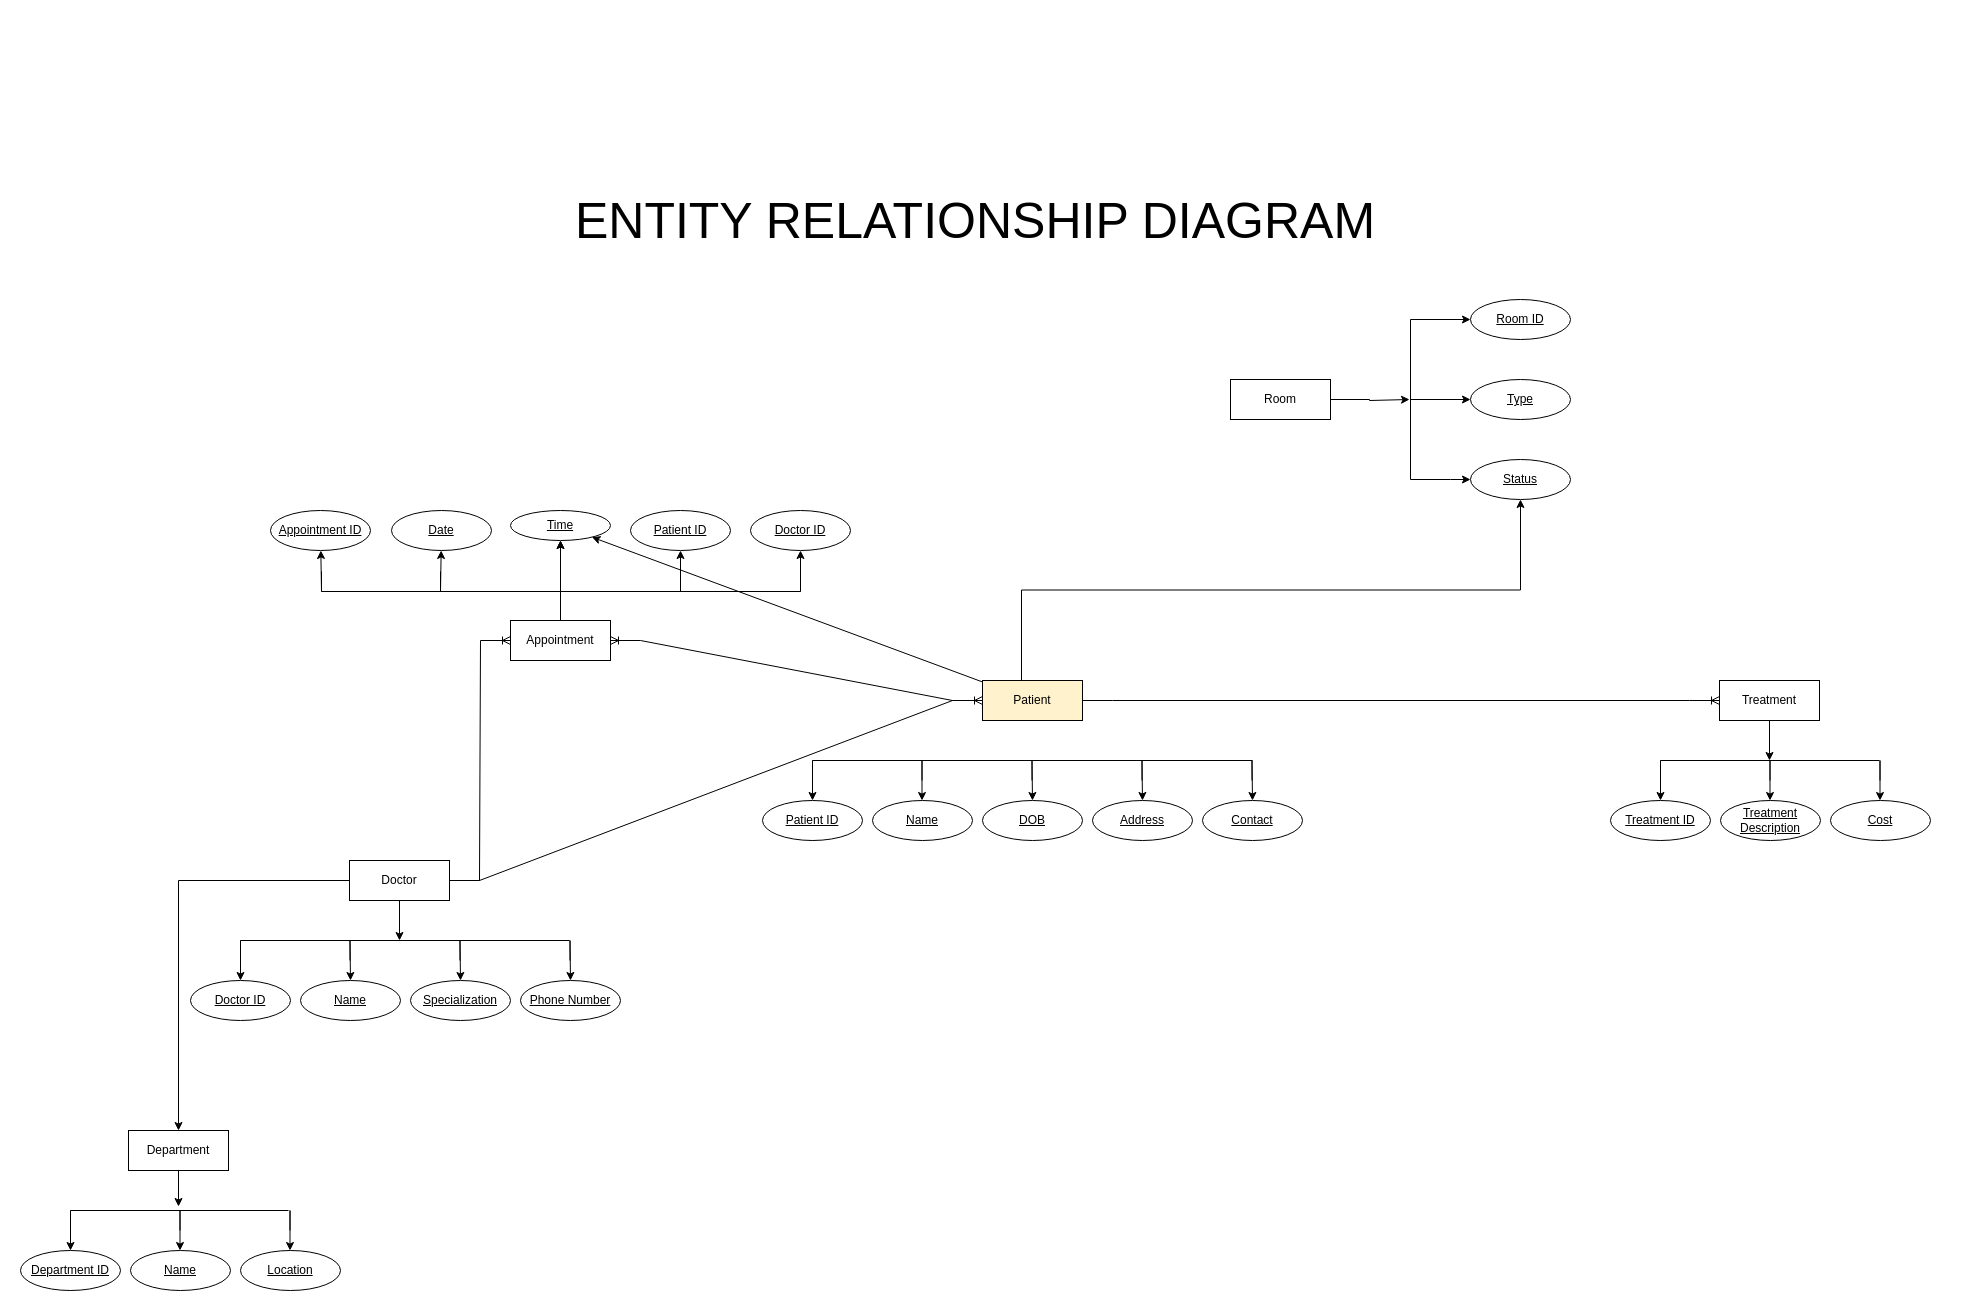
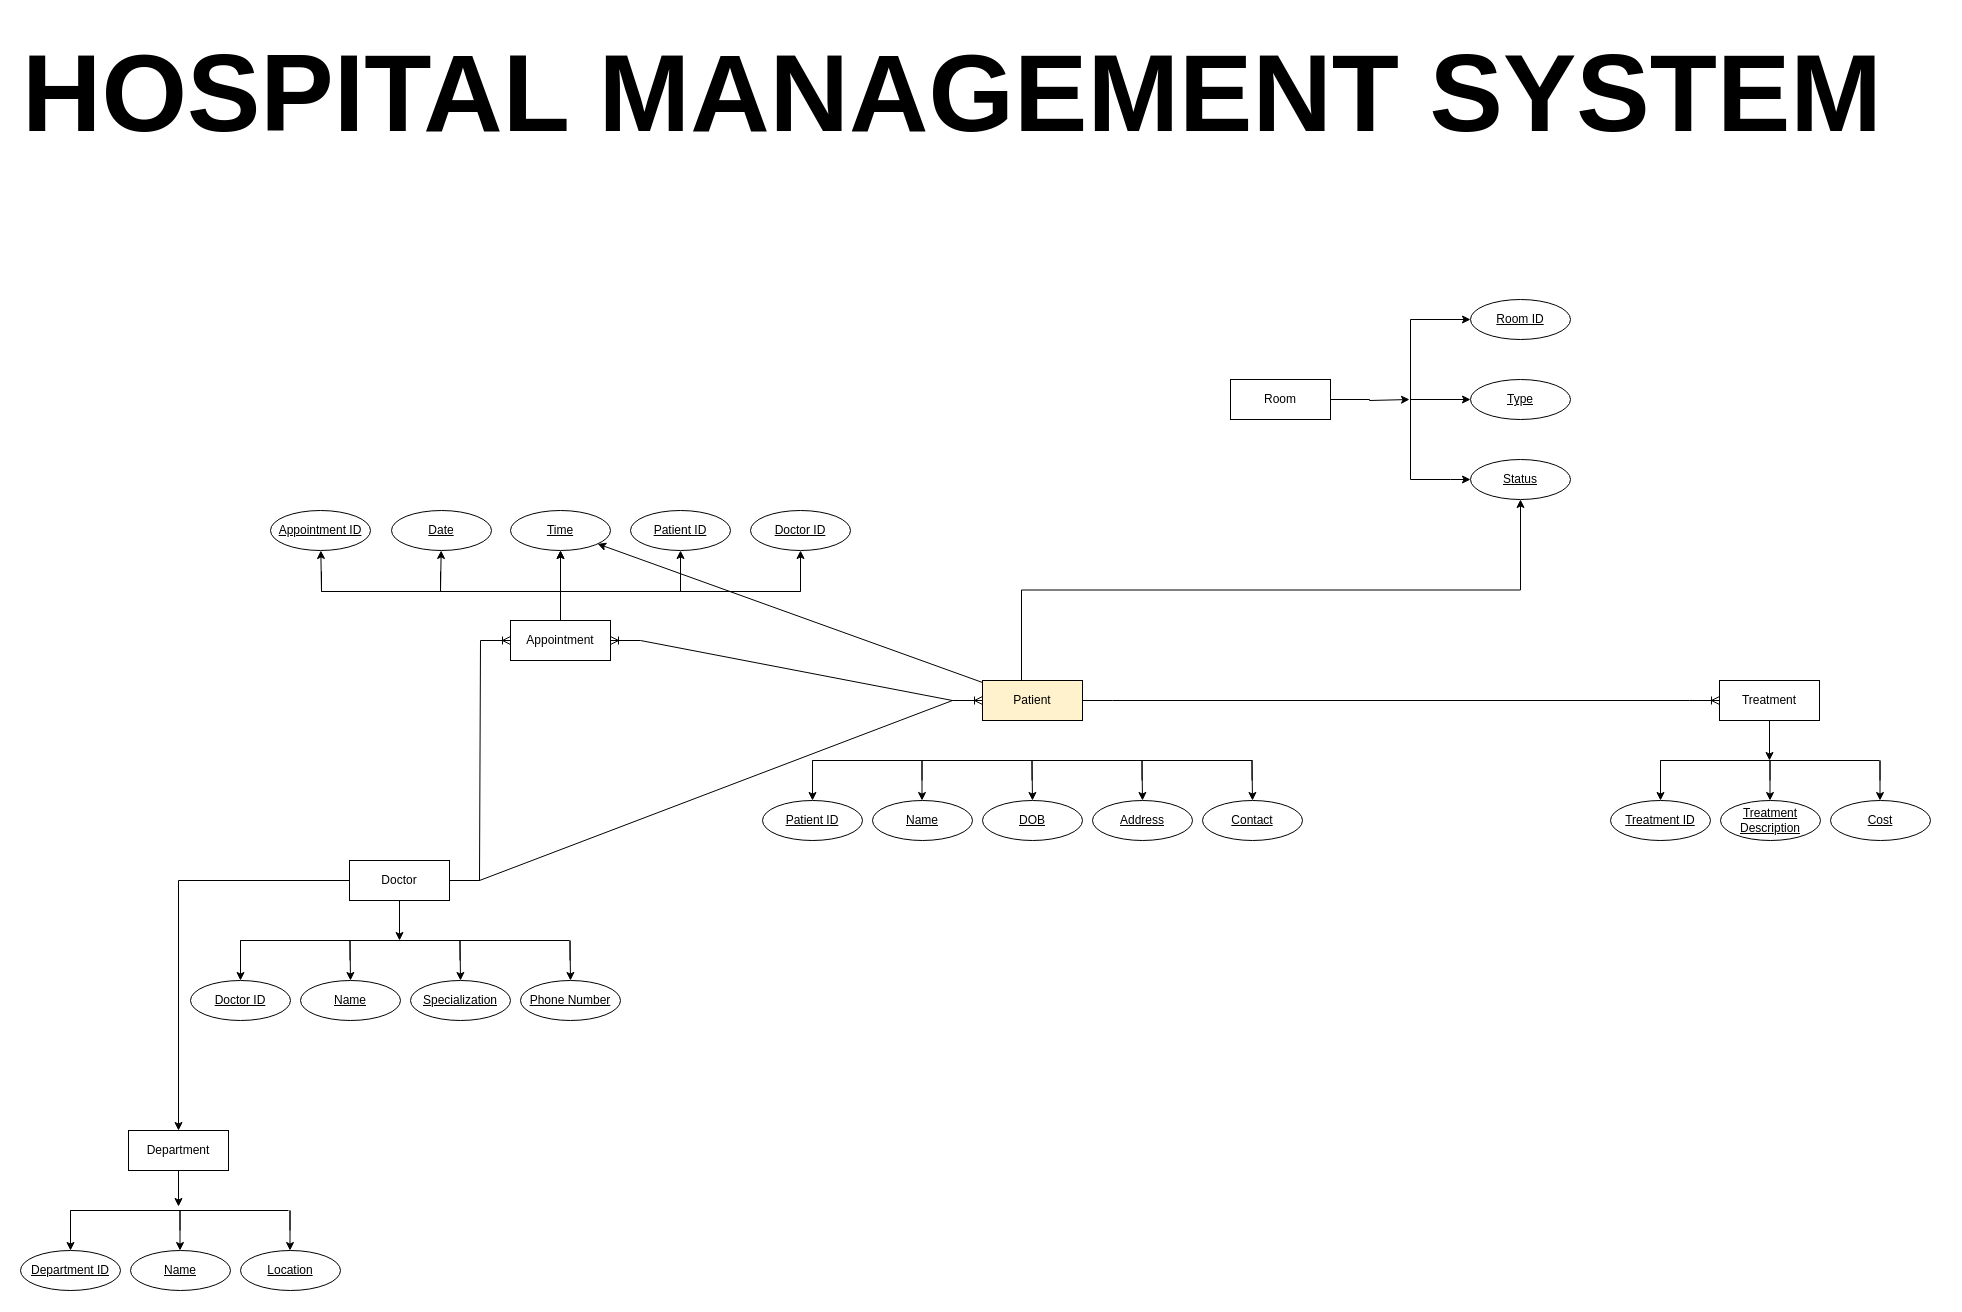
none -> (981, 101)
(976, 221) -> none
(561, 526) -> (561, 531)
